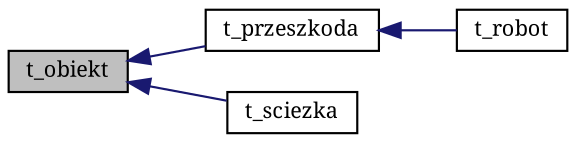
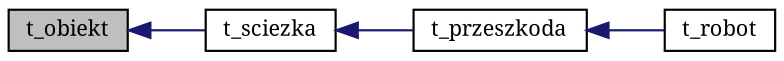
(178, 51) -> (386, 30)
